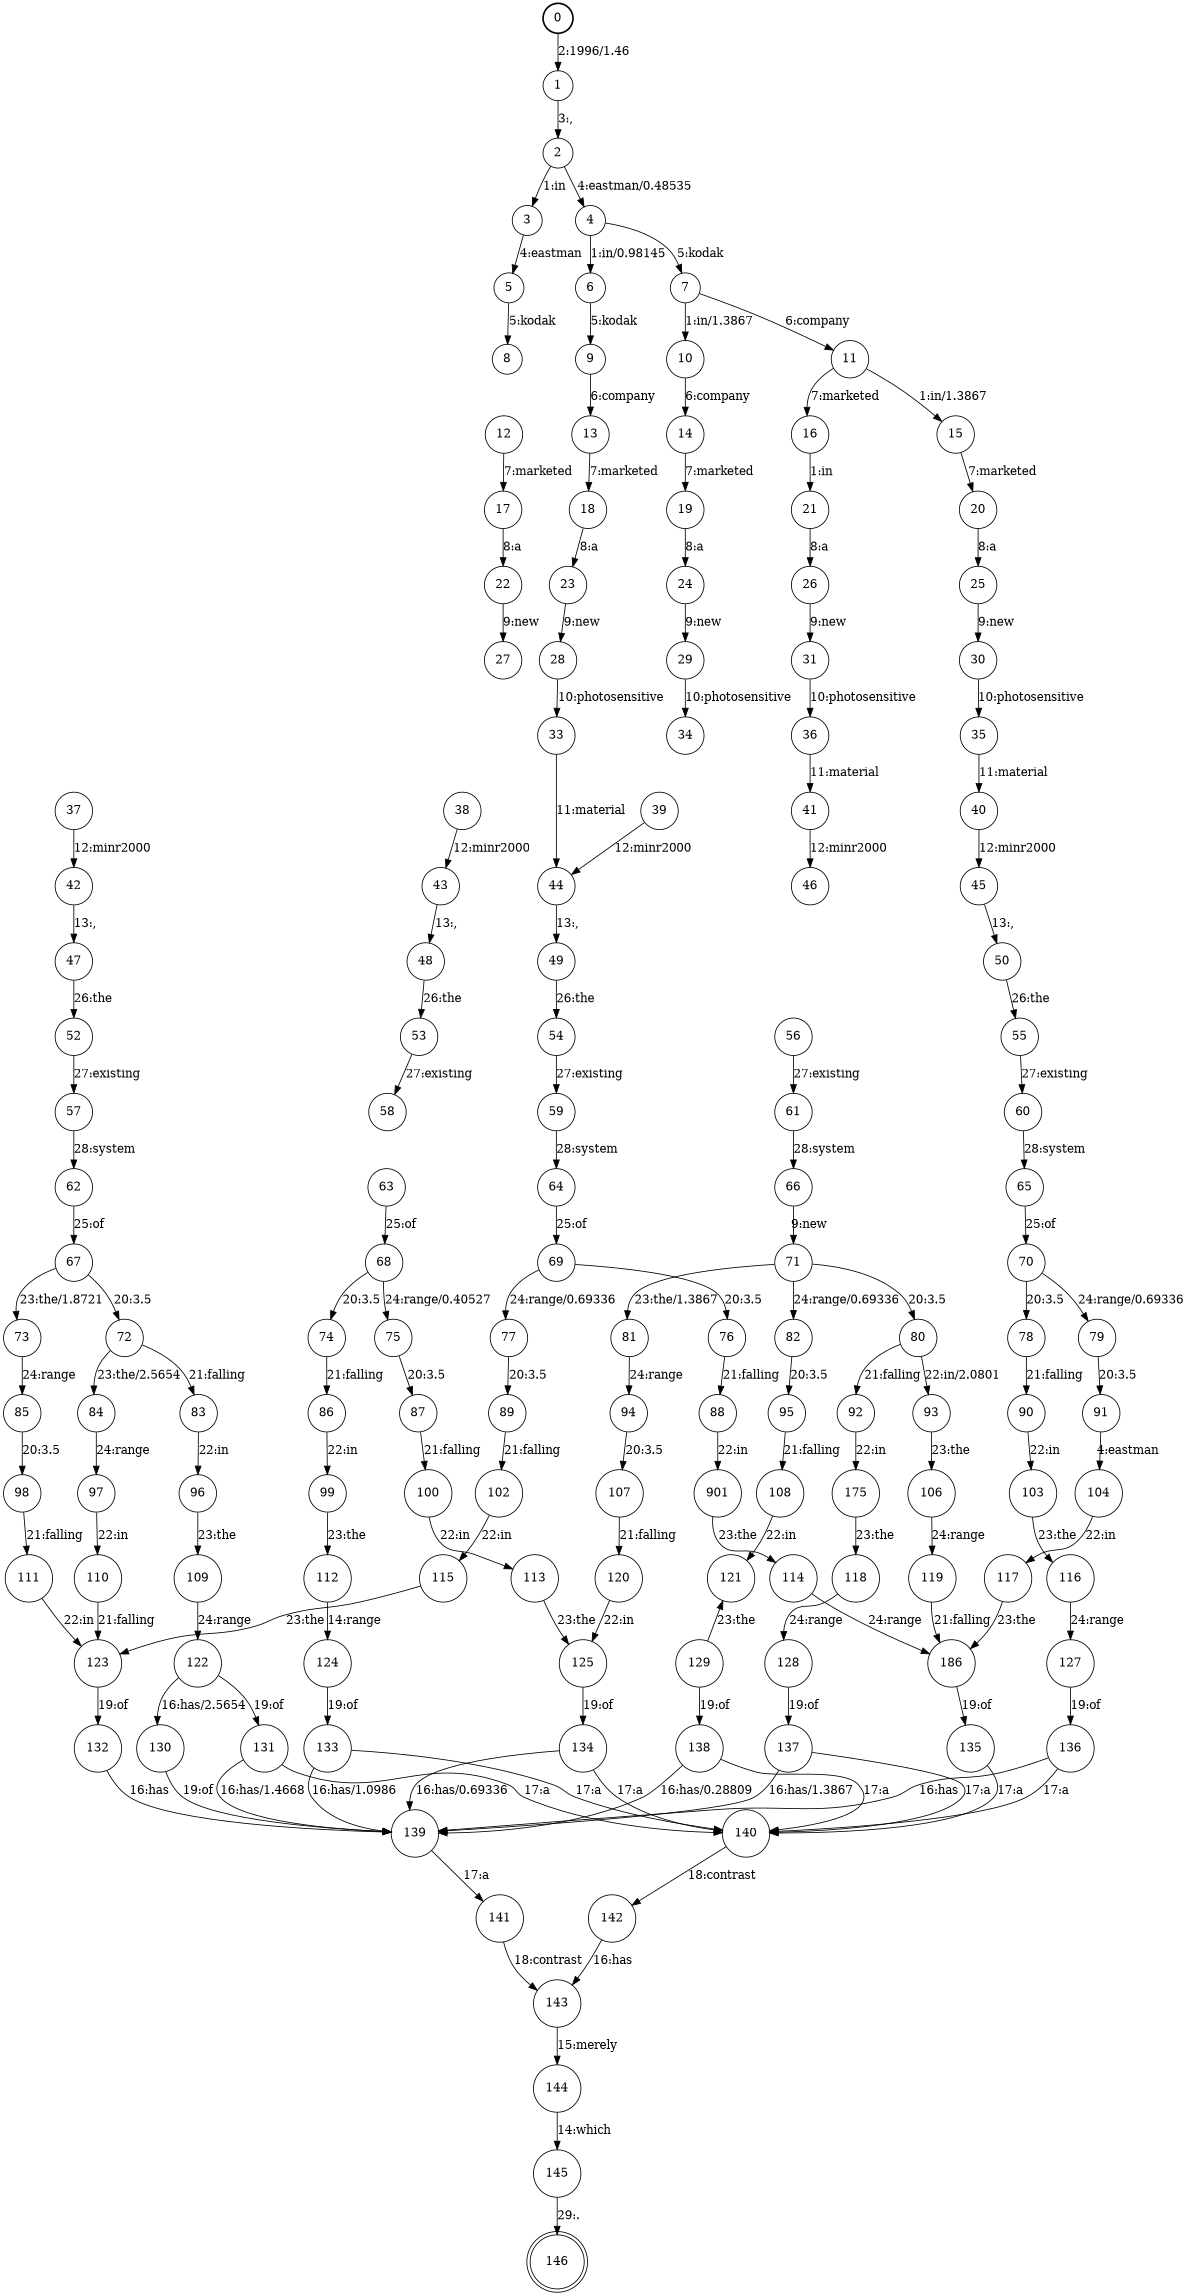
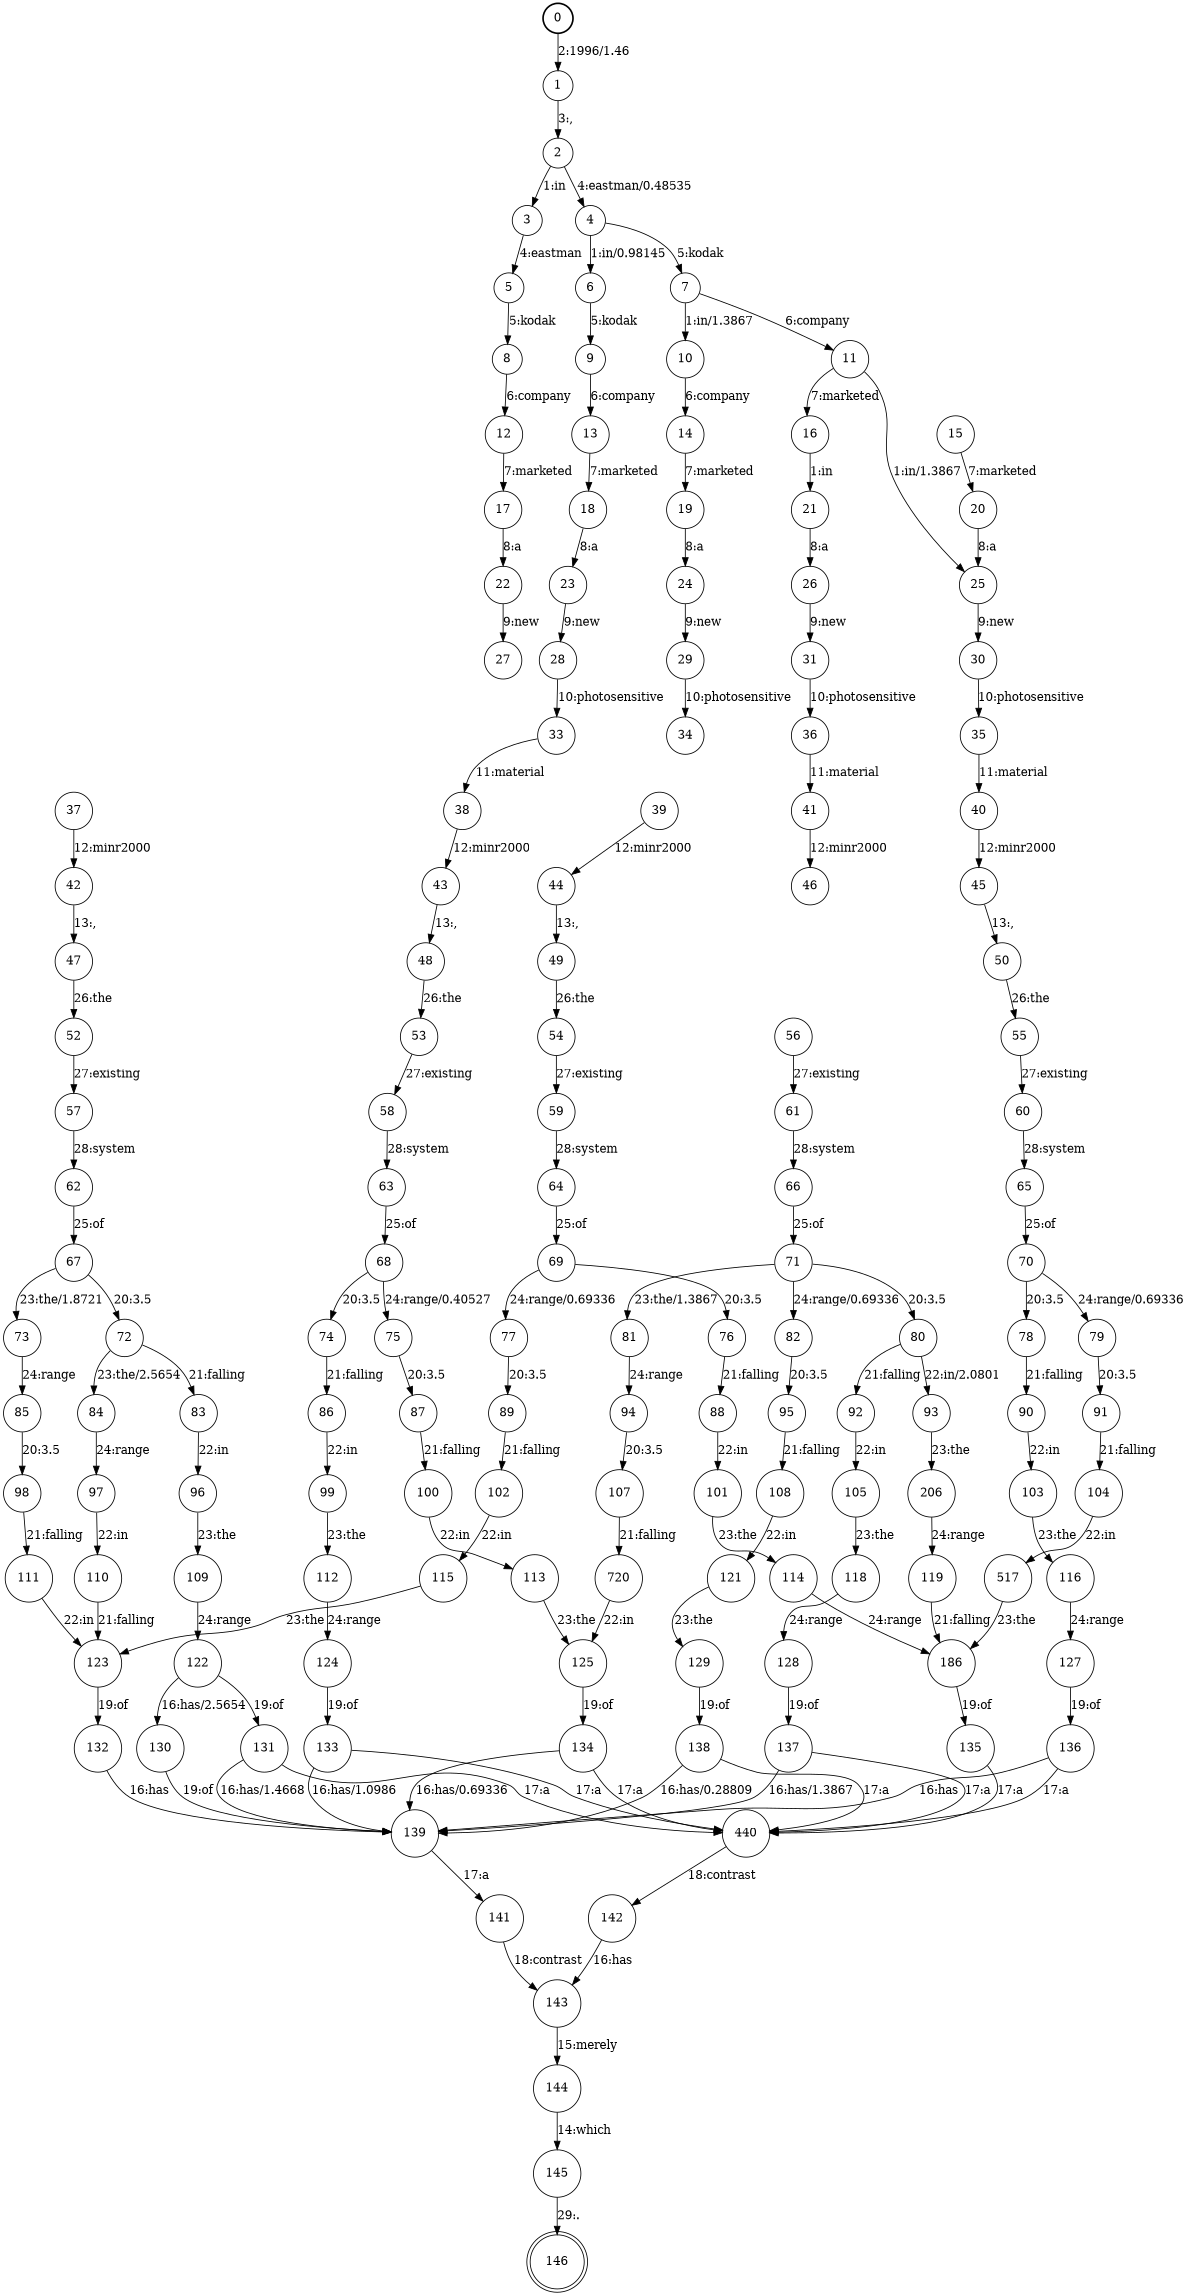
(902, 390) -> (893, 476)
none -> (506, 391)
(556, 807) -> (496, 752)
none -> (387, 1146)
(809, 1225) -> (809, 1225)
(1128, 1451) -> (1128, 1451)
(718, 1493) -> (718, 1493)
(856, 1493) -> (856, 1493)
(932, 1493) -> (932, 1493)
(619, 1578) -> (619, 1578)
(1008, 1578) -> (1008, 1578)
(354, 1621) -> (354, 1621)
(714, 1625) -> (680, 1607)
(746, 1833) -> (746, 1833)
